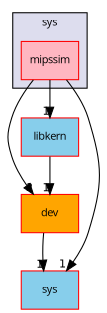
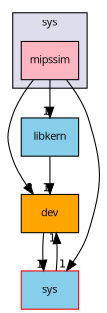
(50, 61) -> (50, 61)
(50, 137) -> (50, 137)
(50, 214) -> (50, 214)
none -> (57, 257)
